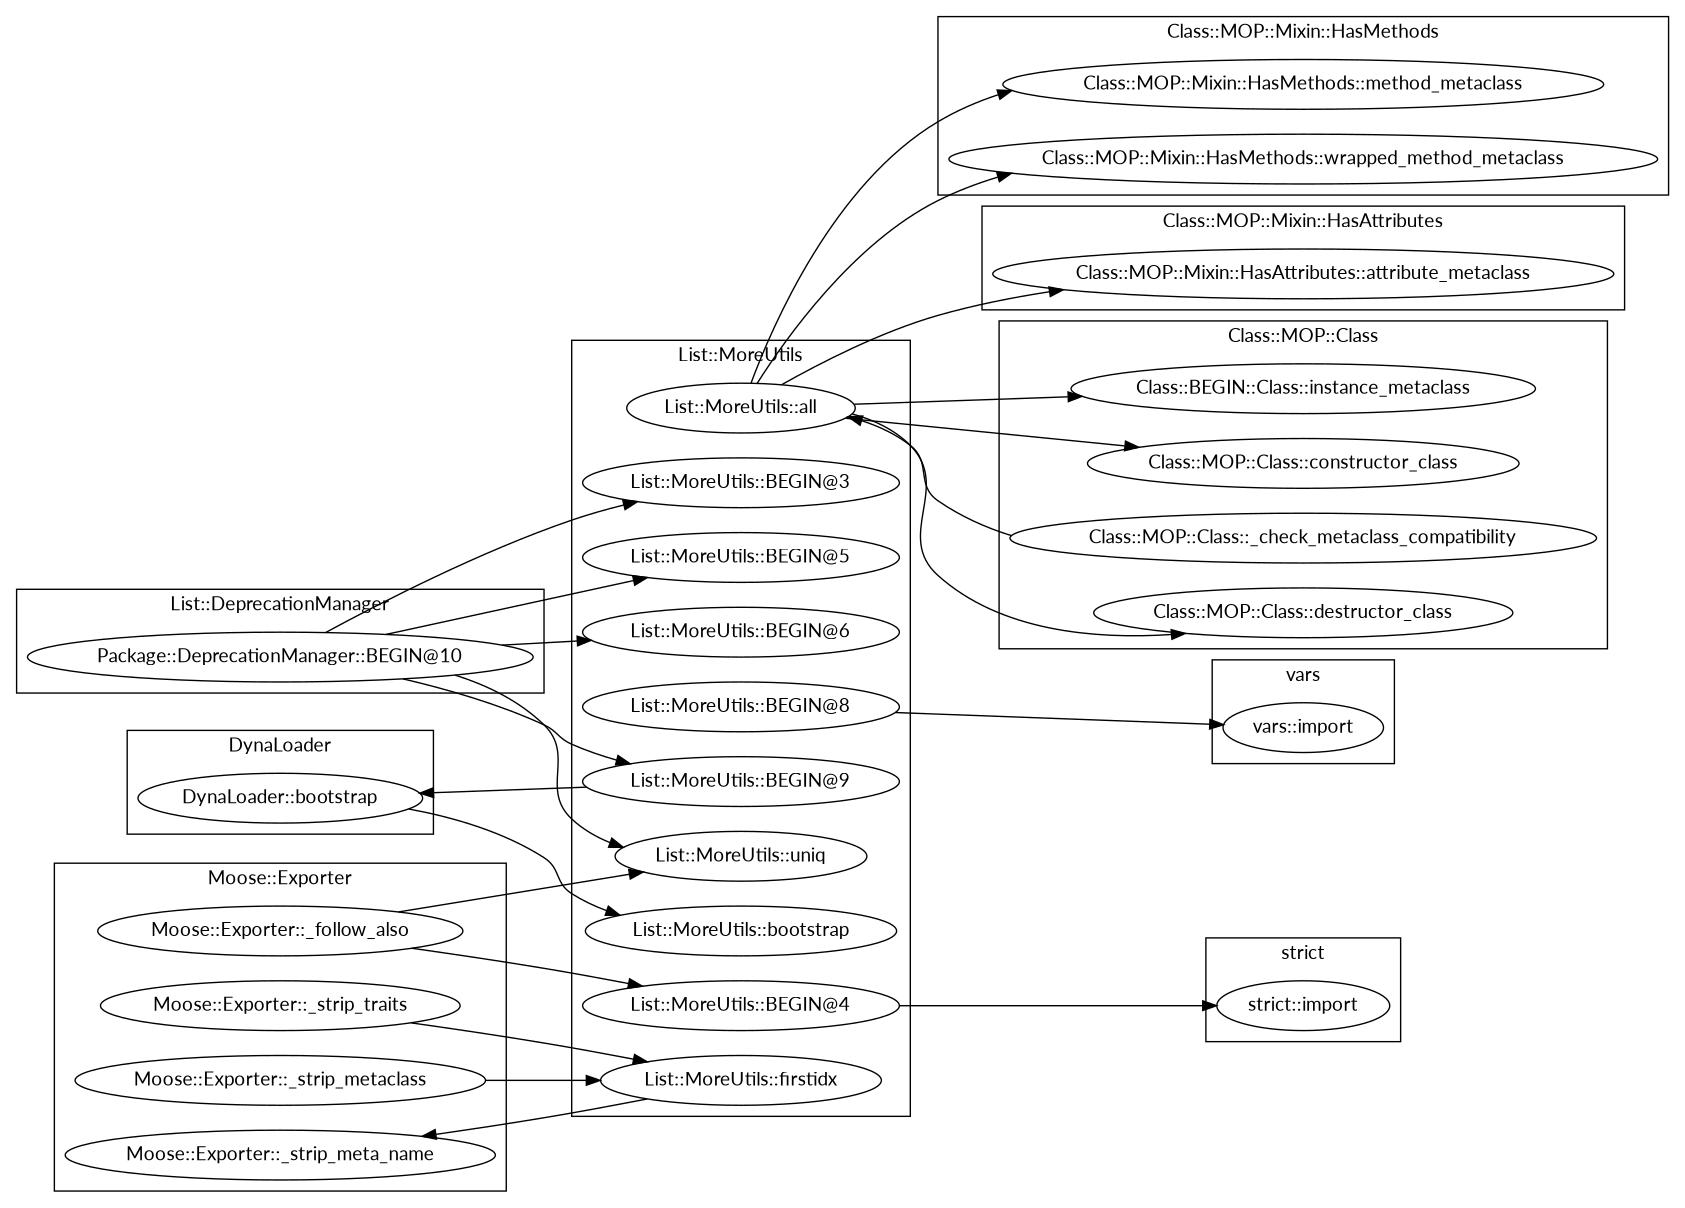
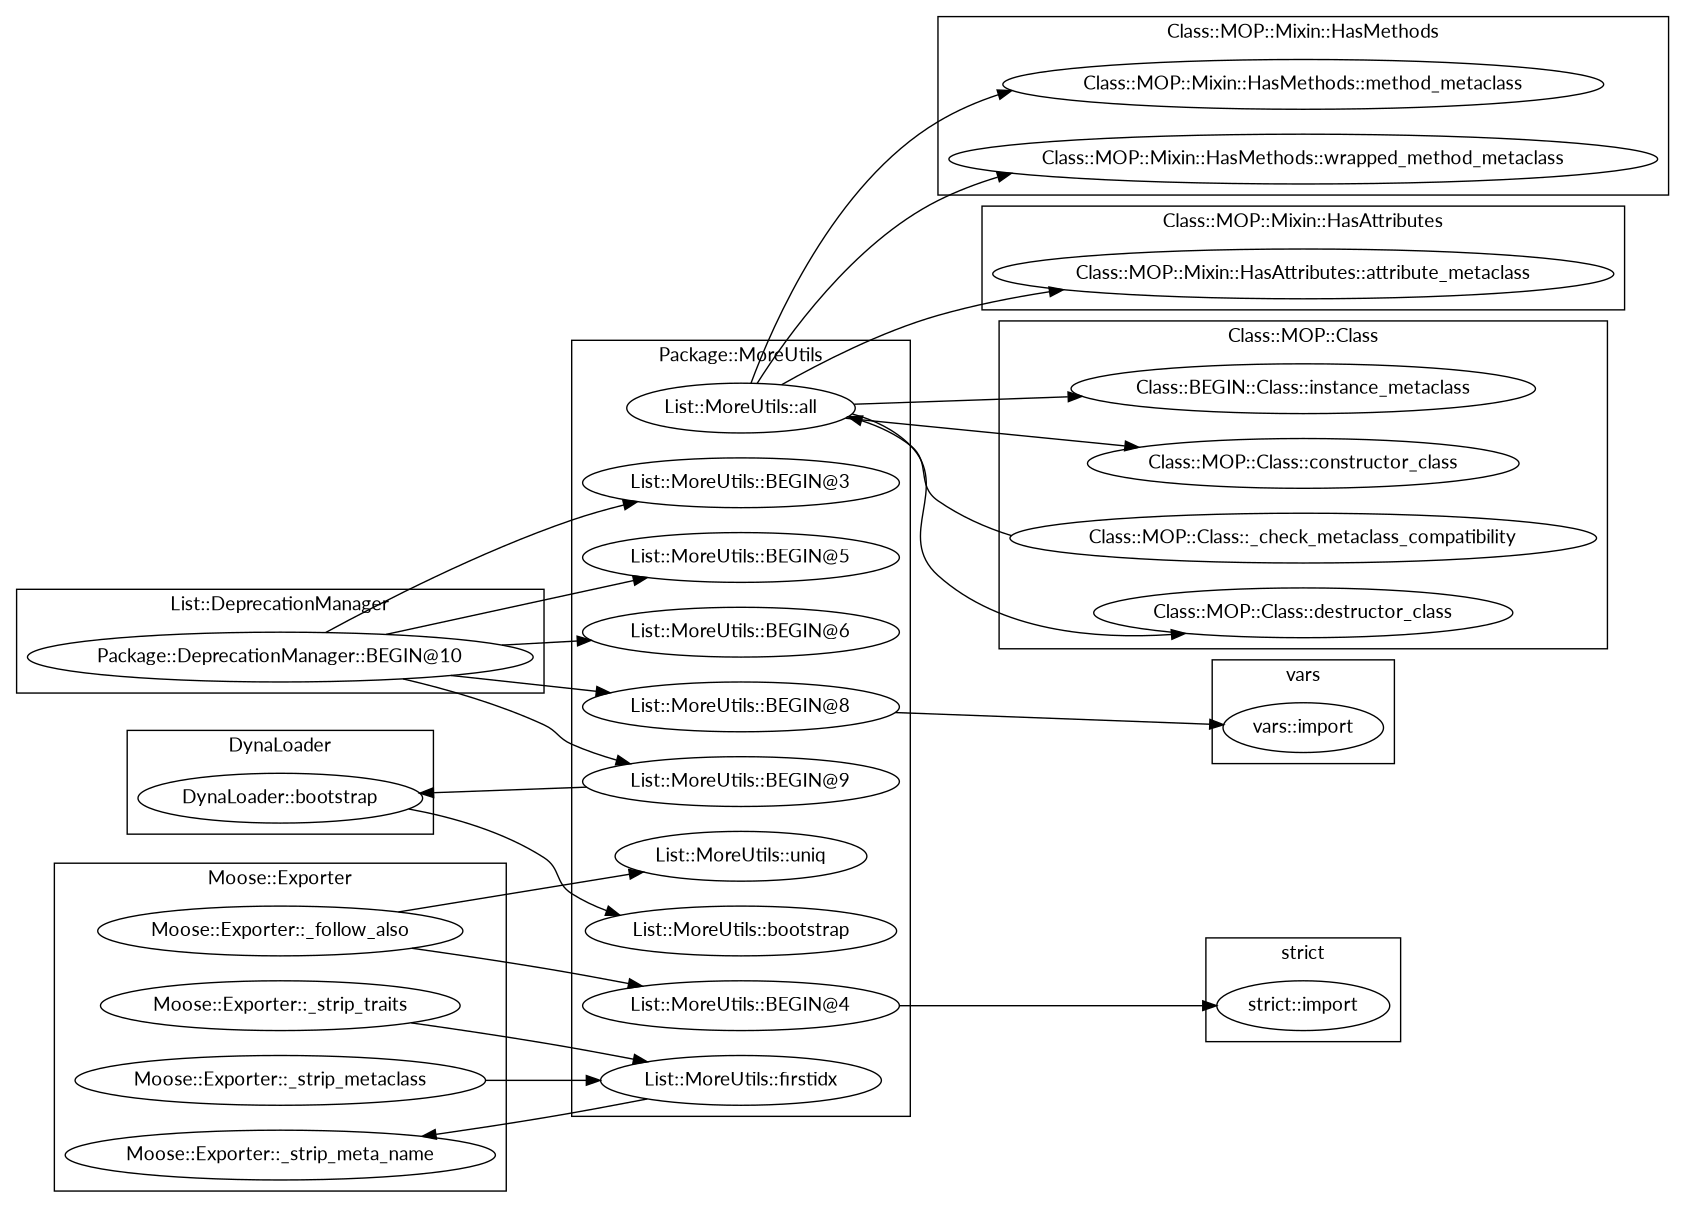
(741, 356) -> (741, 356)
(557, 750) -> (523, 683)
